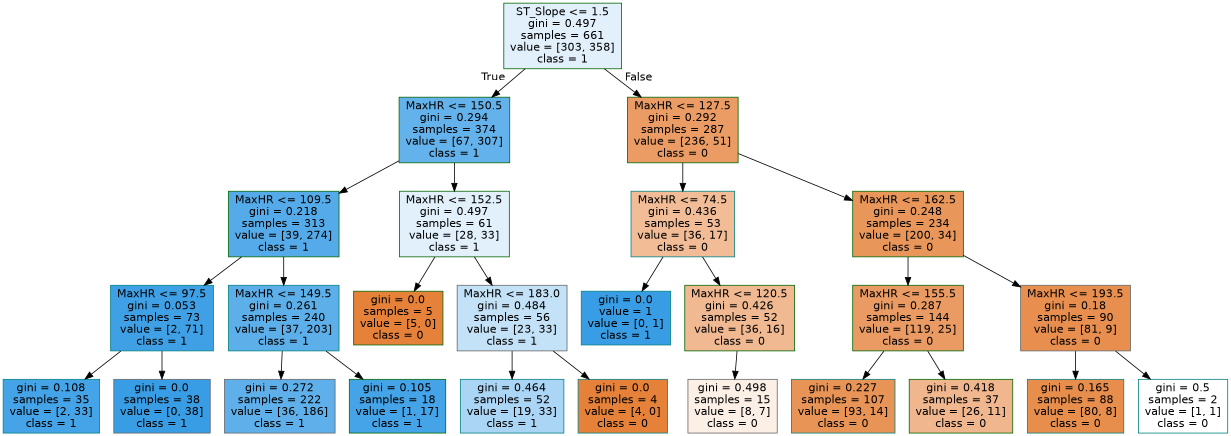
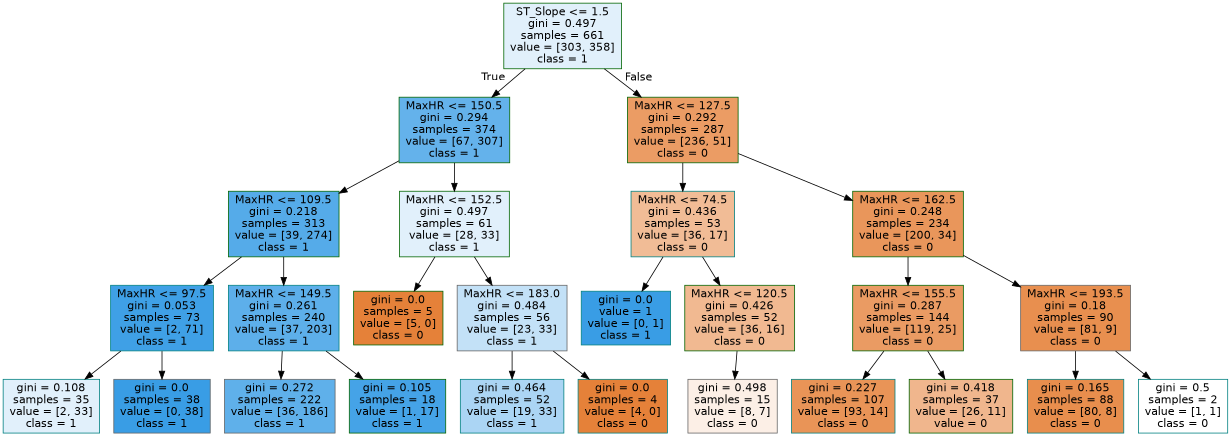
(51, 406) -> (51, 406)
(961, 406) -> (961, 406)
